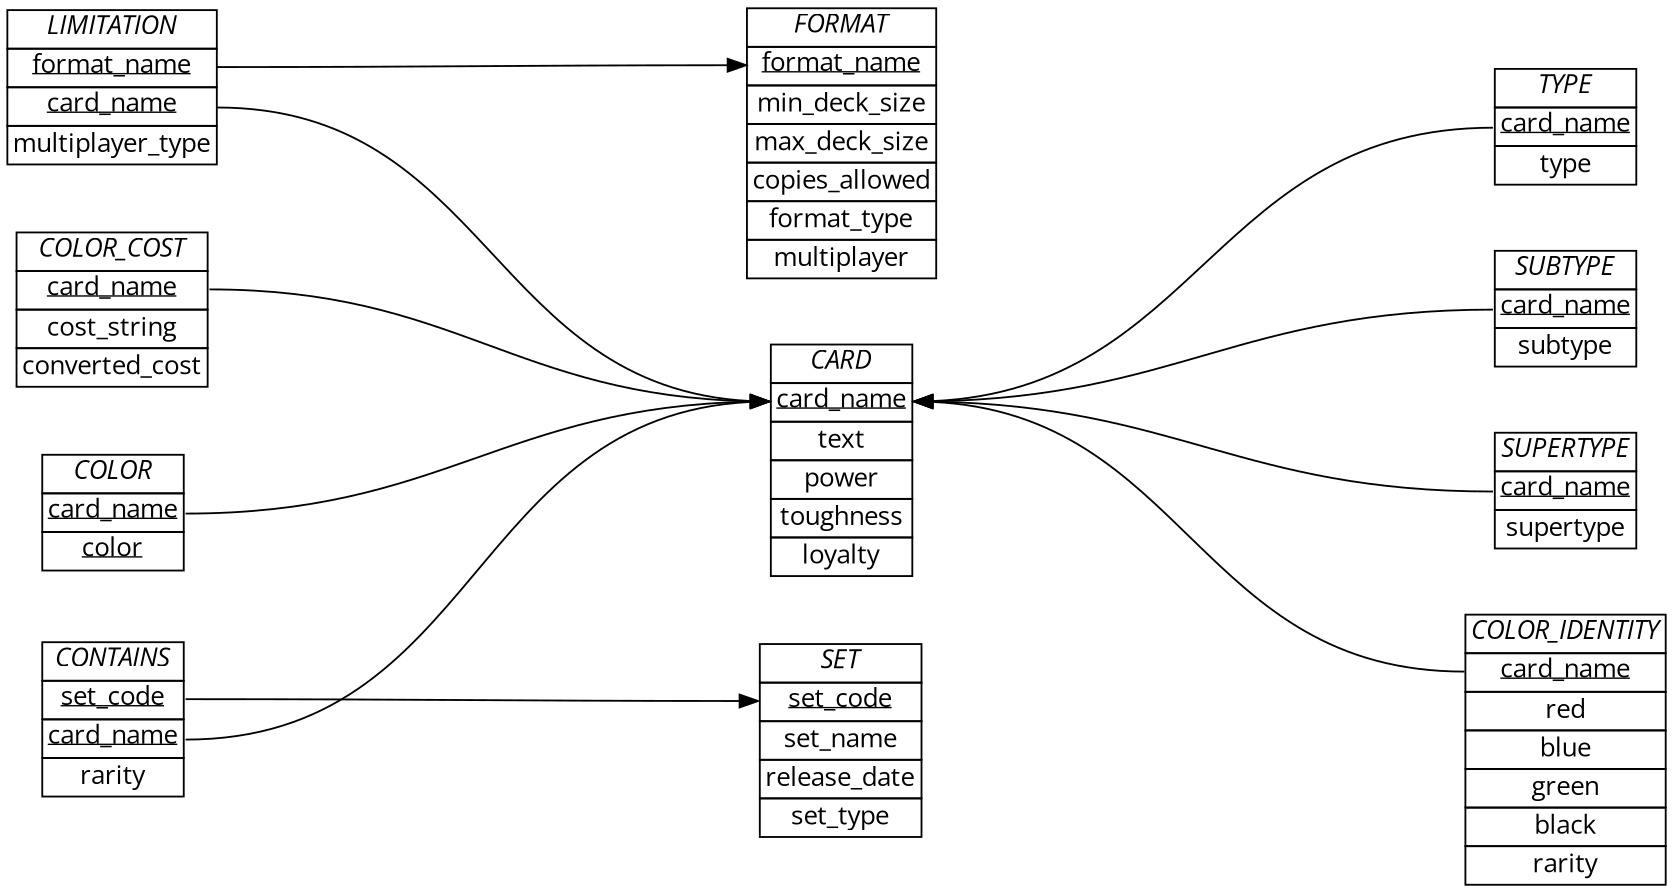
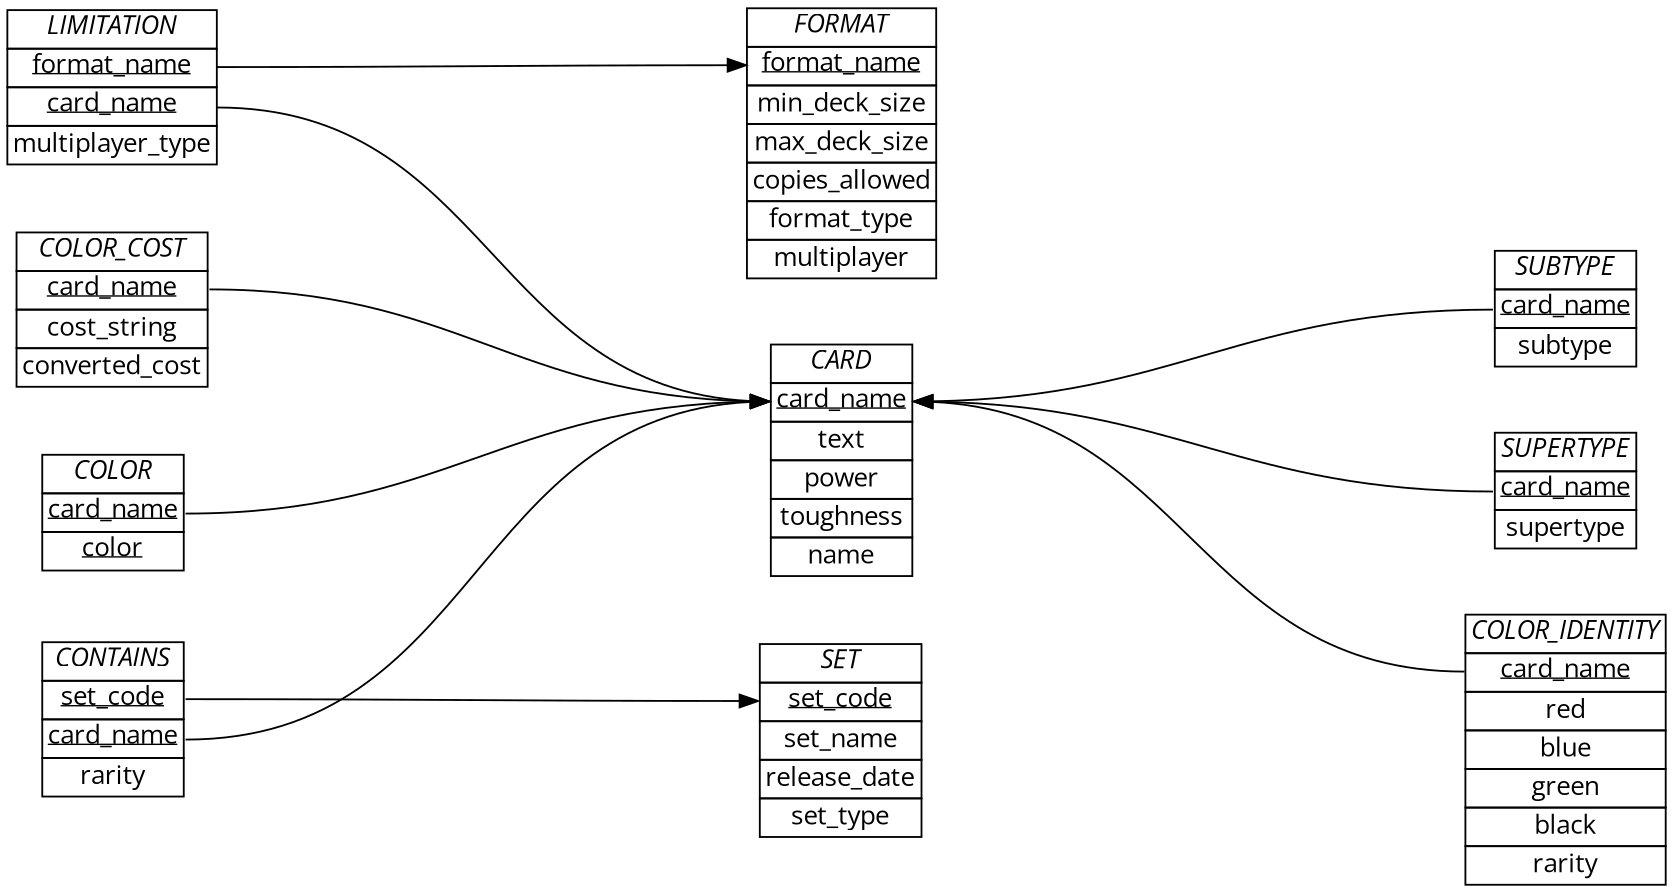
(1565, 126) -> none
(842, 556) -> (842, 556)
